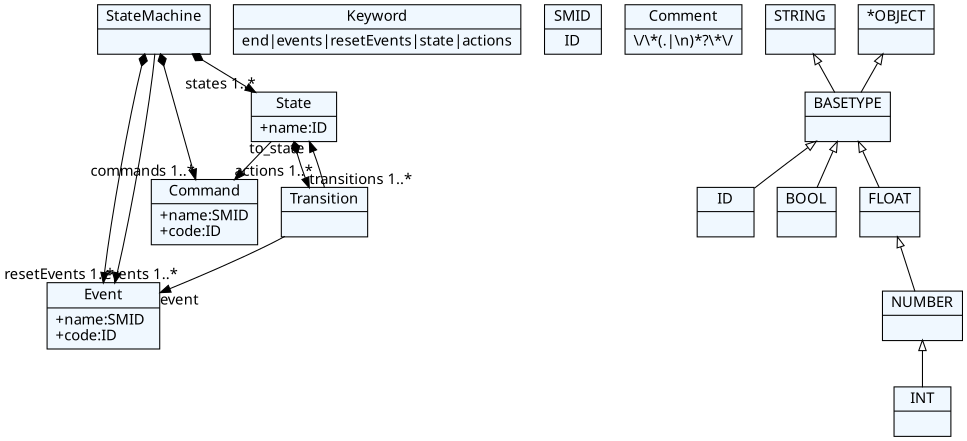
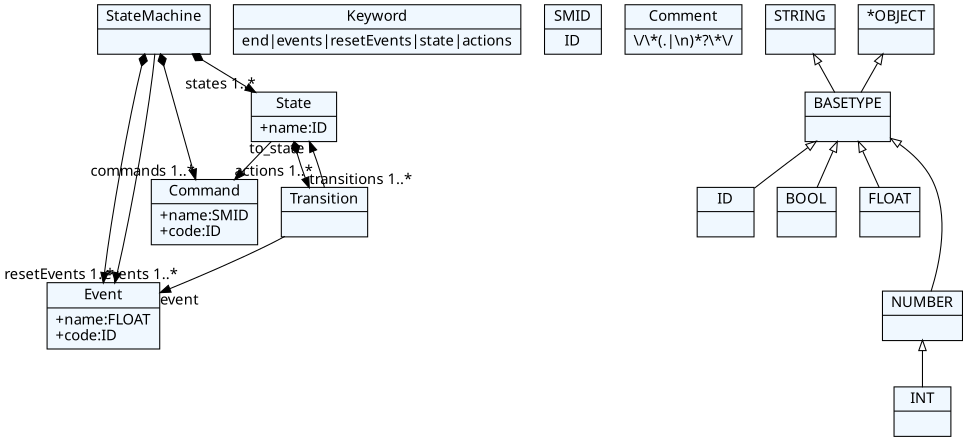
(908, 269) -> (941, 211)
(100, 320) -> (103, 320)
